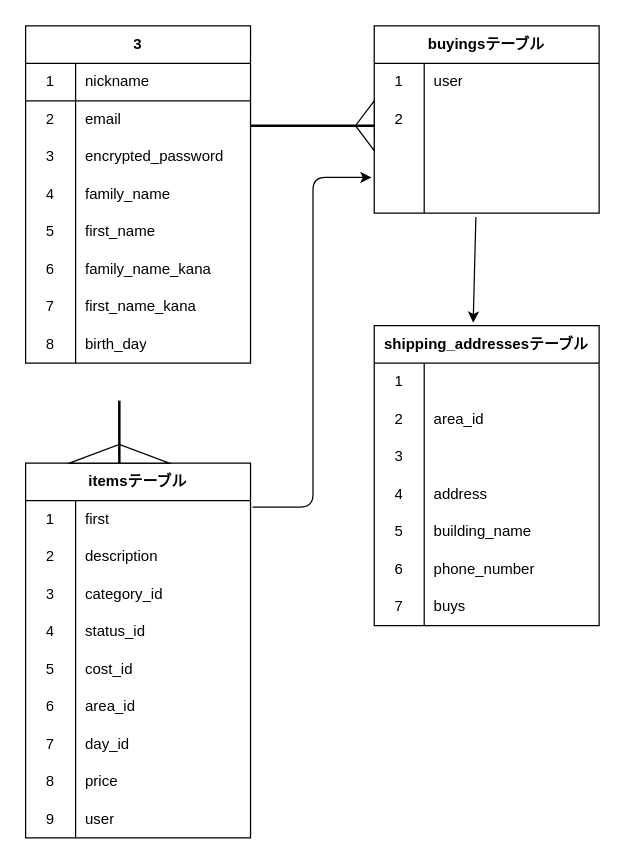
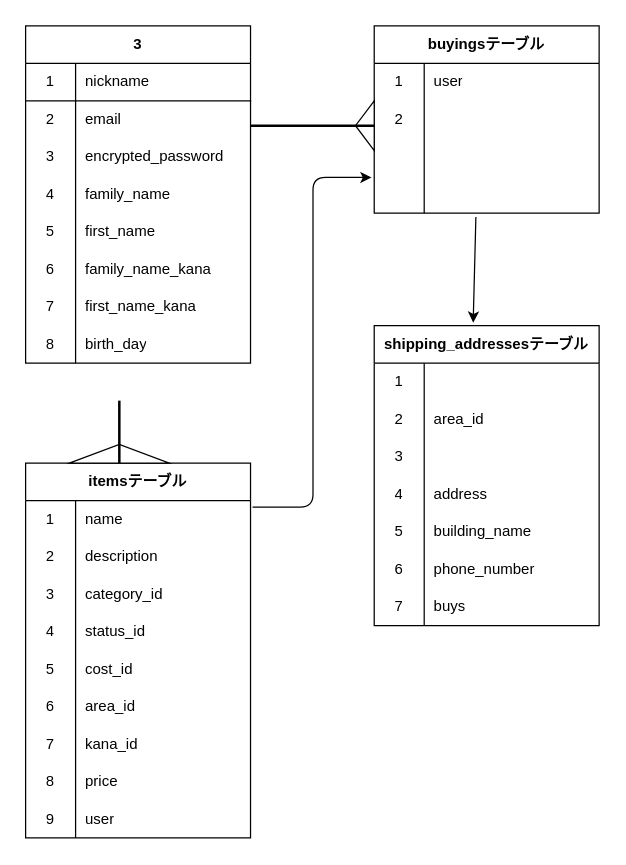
(105, 519) -> (102, 519)
(109, 744) -> (113, 744)
